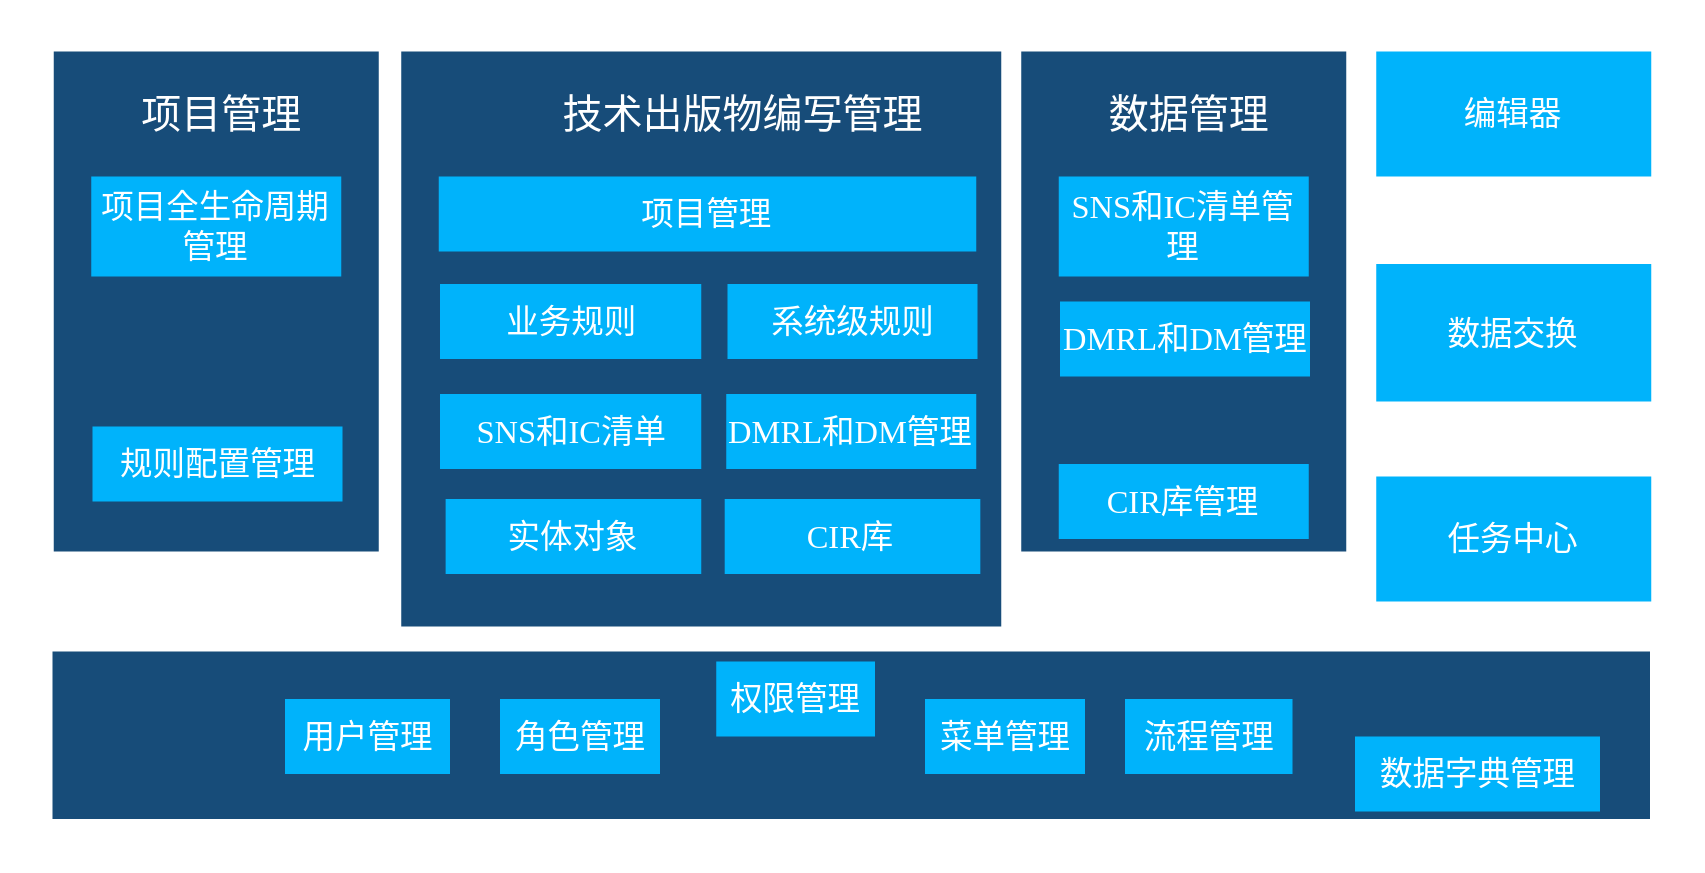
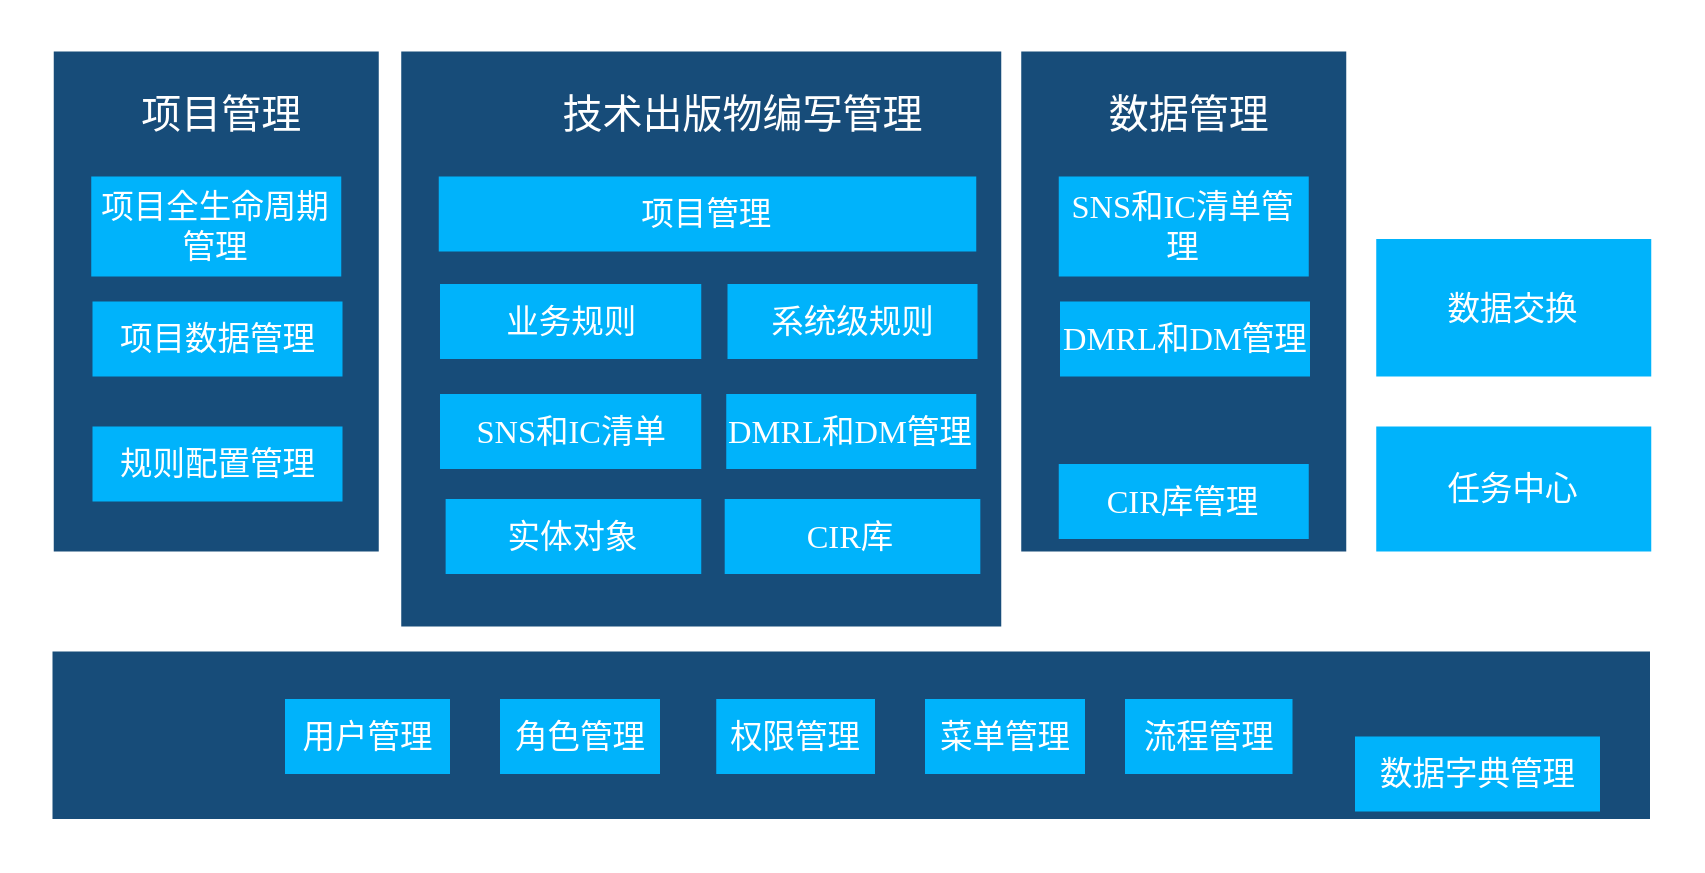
(1514, 114) -> none
(1514, 333) -> (1514, 308)
none -> (218, 339)
(1514, 539) -> (1514, 489)
(796, 699) -> (796, 736)
